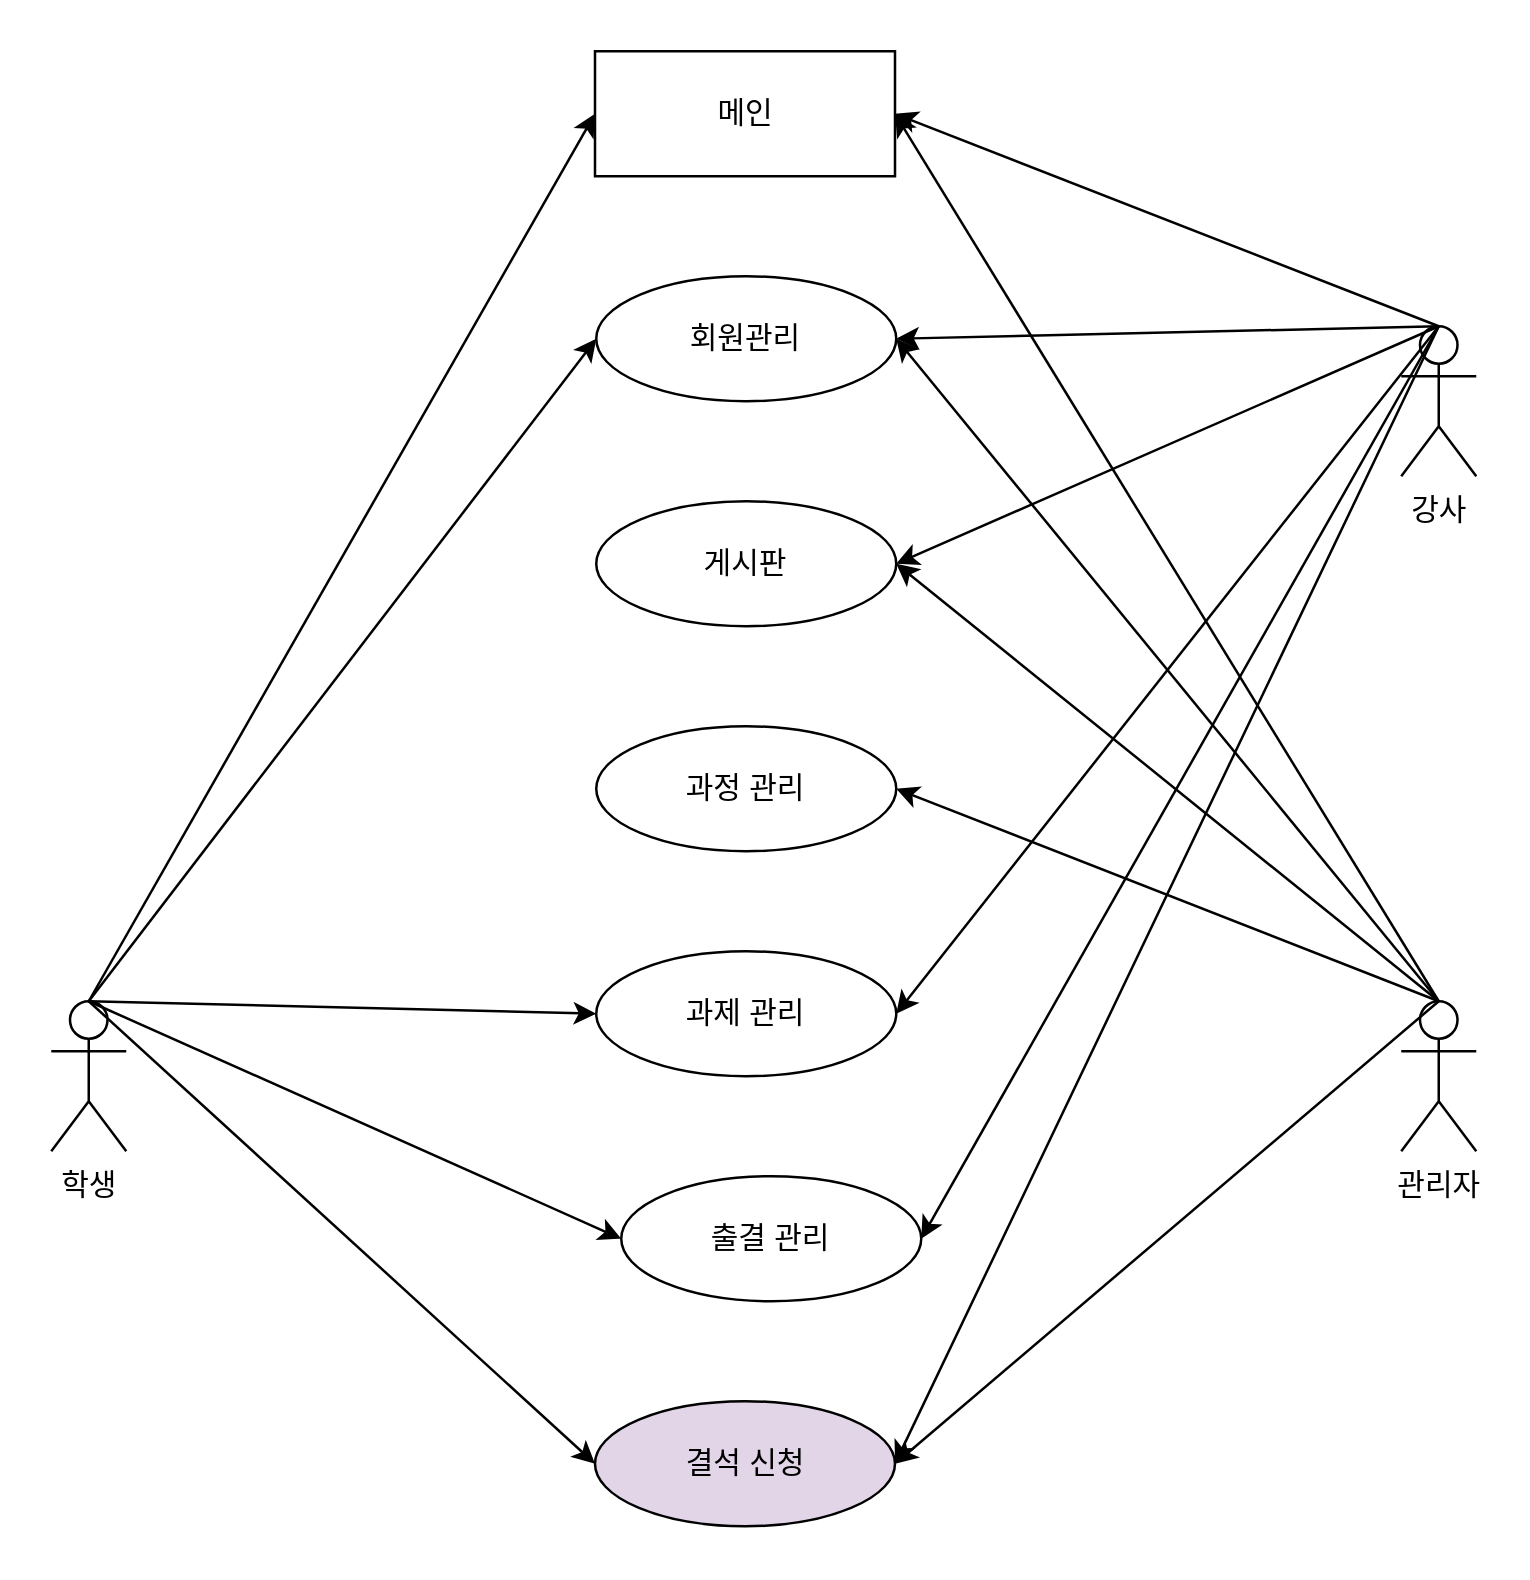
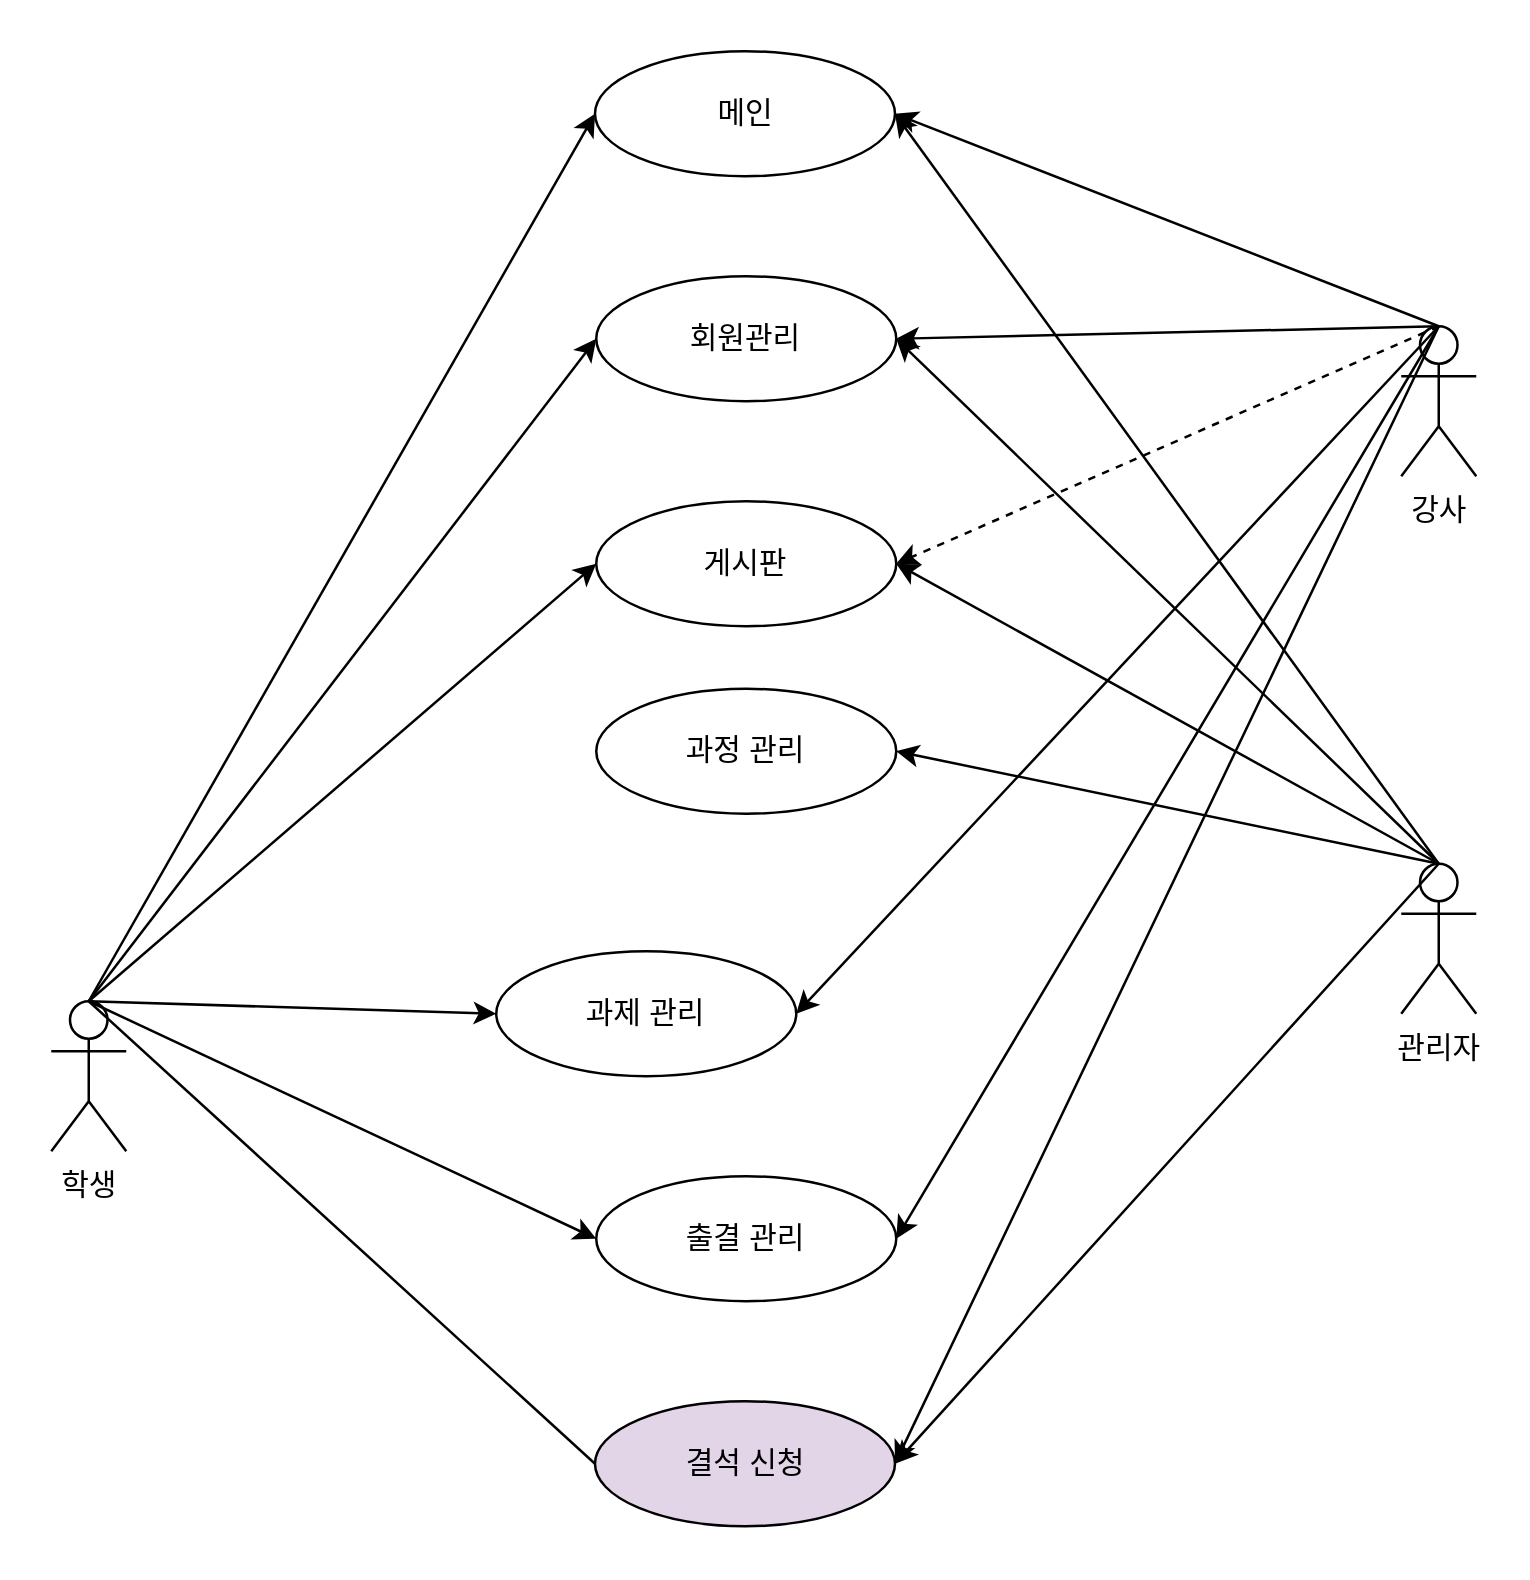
(745, 114) -> (745, 114)
(1288, 392) -> (1288, 392)
none -> (341, 784)
(746, 789) -> (746, 751)
(746, 1014) -> (646, 1014)
(1439, 1076) -> (1439, 939)
(771, 1239) -> (746, 1239)
(582, 1452) -> (588, 1457)
